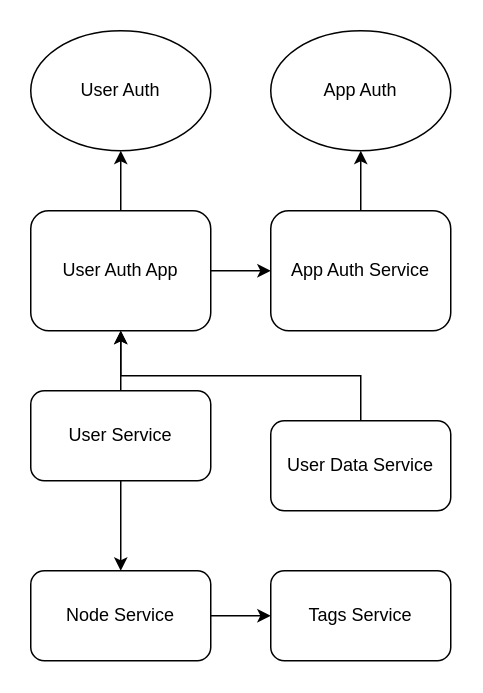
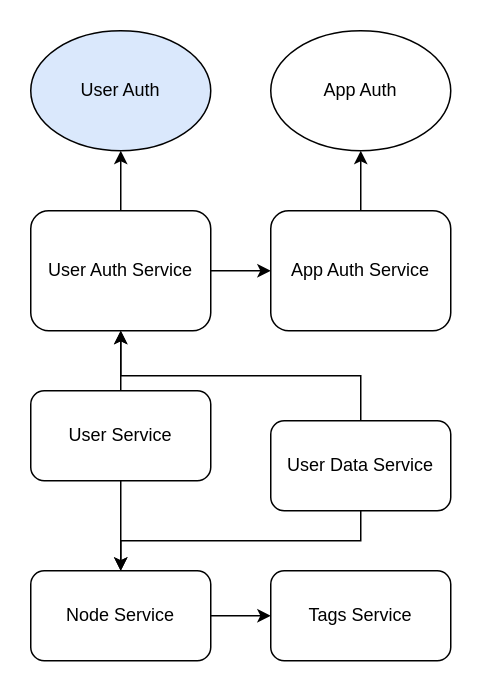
(121, 91) -> (121, 91)
(121, 271) -> (121, 271)
none -> (257, 541)
